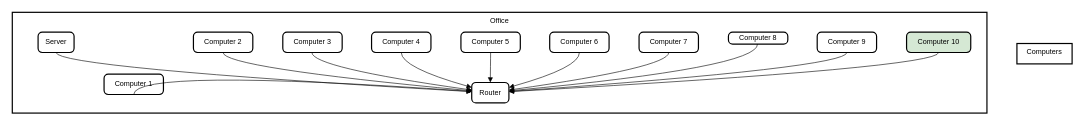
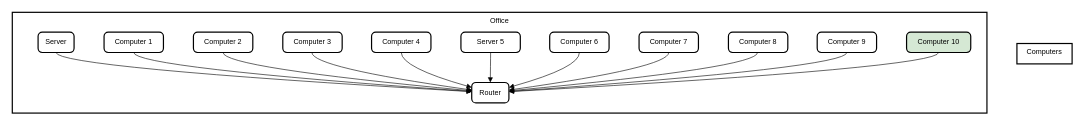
(758, 38) -> (758, 42)
(491, 42) -> (491, 42)
(134, 84) -> (134, 42)
